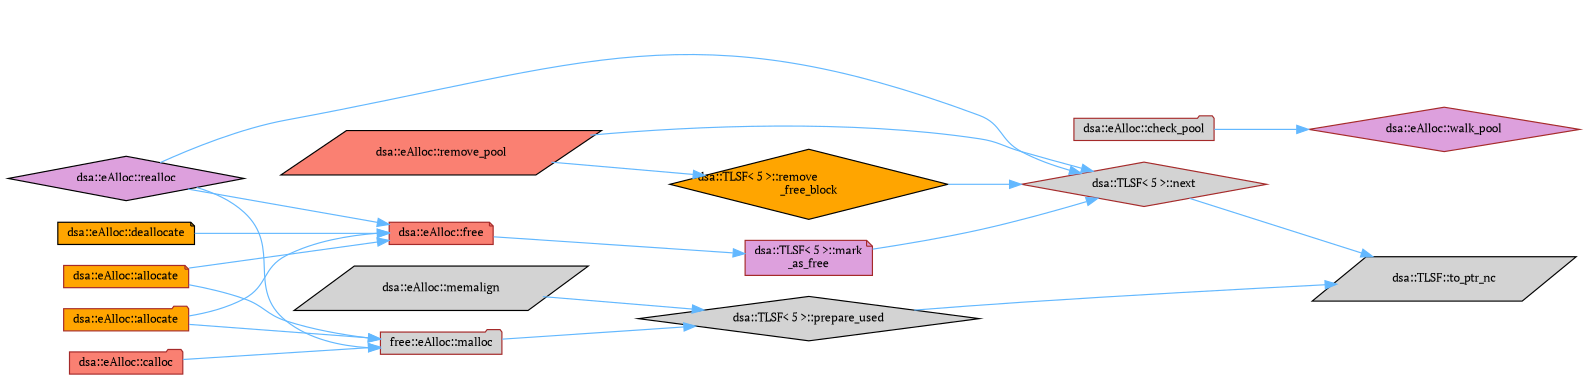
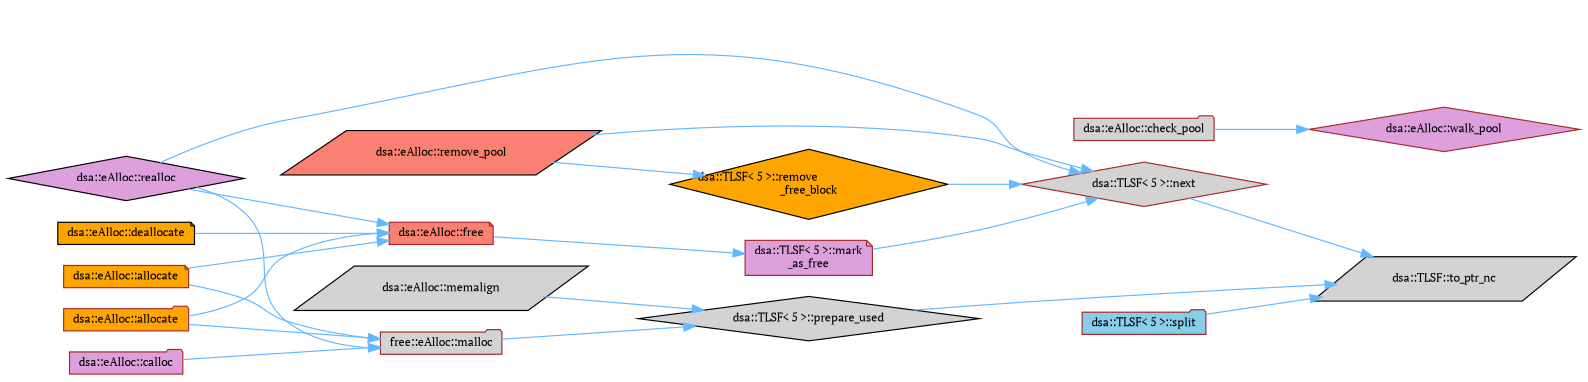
none -> (1144, 323)
(126, 363) -> (126, 363)
